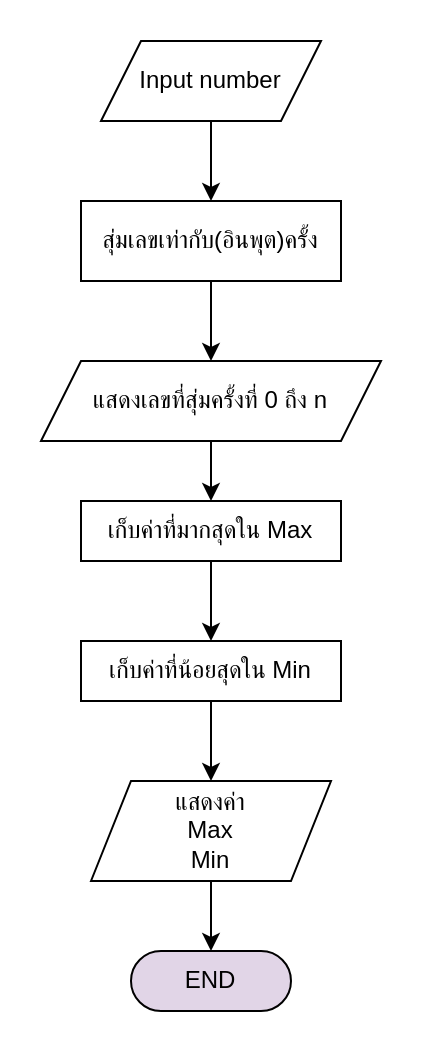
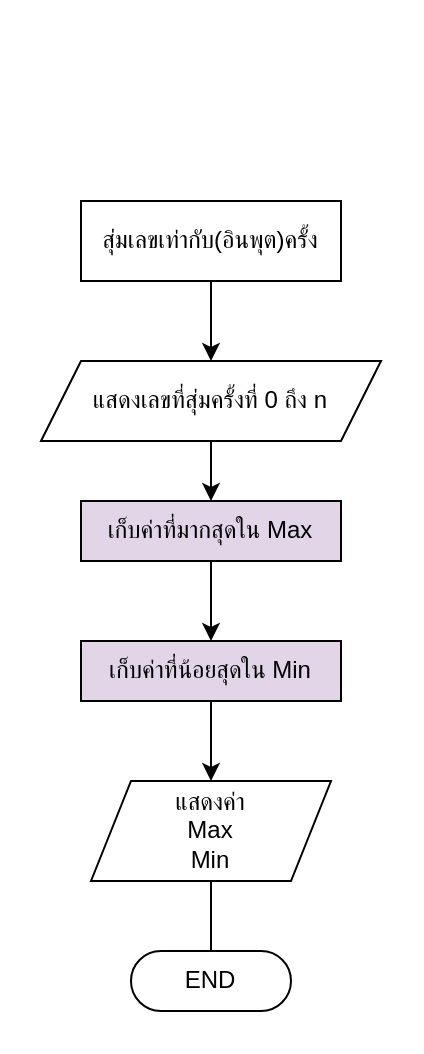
(211, 81) -> none
(211, 154) -> none
(211, 531) -> (211, 531)
(211, 671) -> (211, 671)
(211, 936) -> (211, 941)
(211, 981) -> (211, 981)
